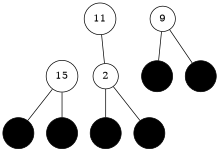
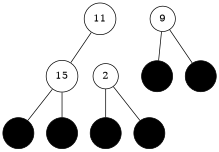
(103, 49) -> (81, 48)
